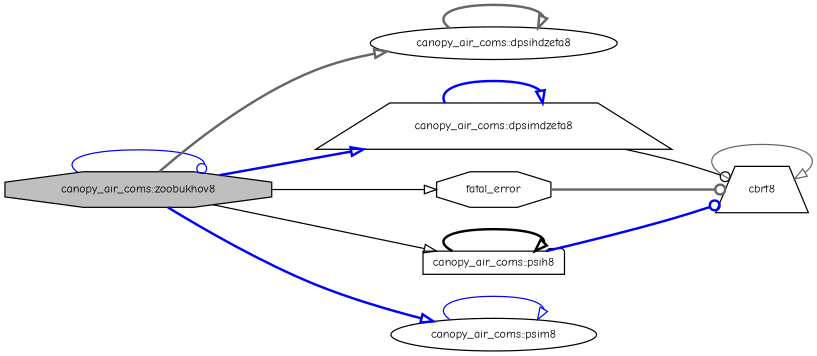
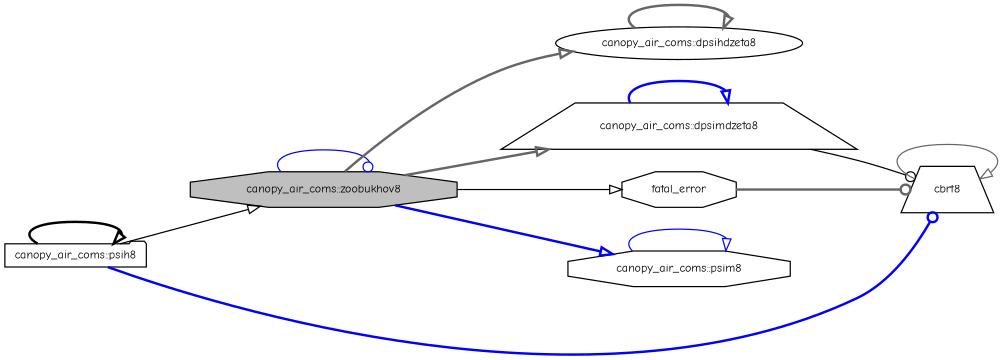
(285, 163) -> (471, 163)
(319, 227) -> (184, 227)
(494, 335) -> (679, 269)
